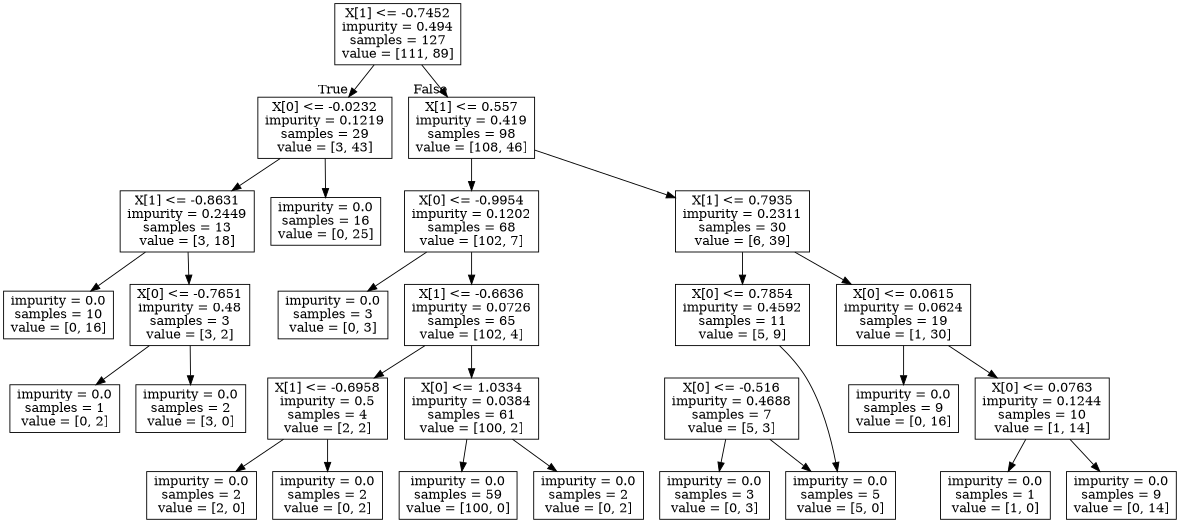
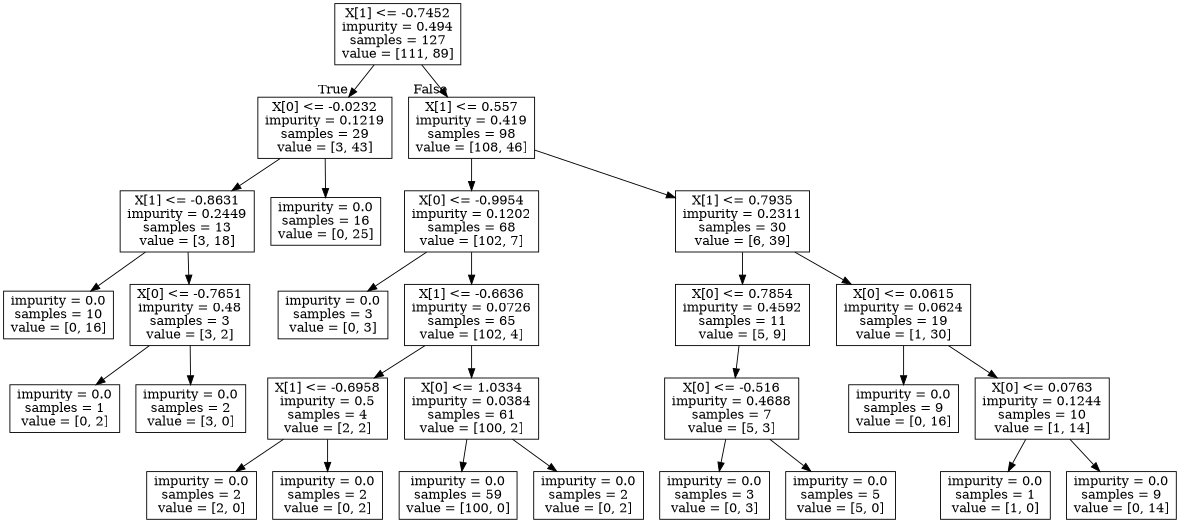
(817, 399) -> (738, 357)
